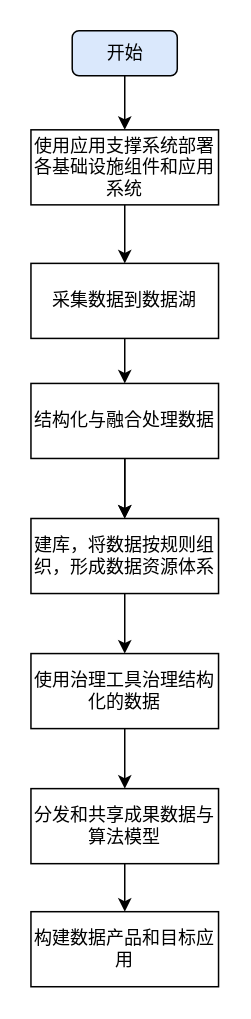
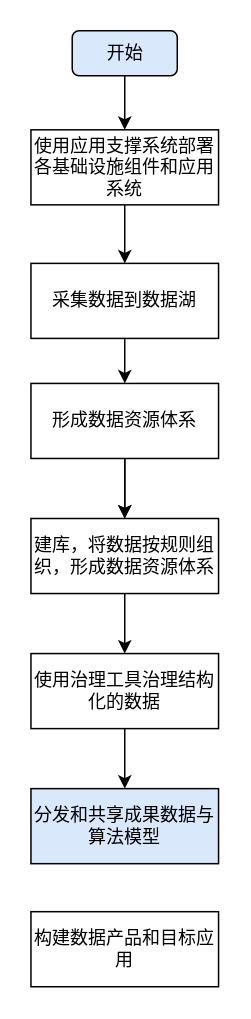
(125, 421) -> (125, 421)
(125, 826) -> (125, 826)
(125, 892) -> none
